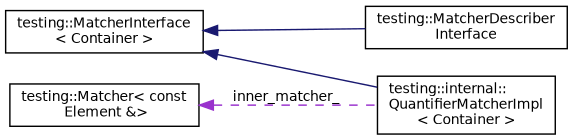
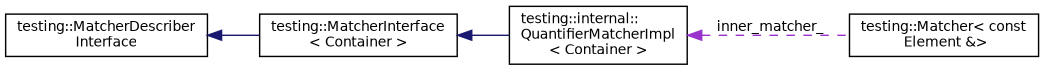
(292, 30) -> (240, 35)
(295, 105) -> (775, 35)
